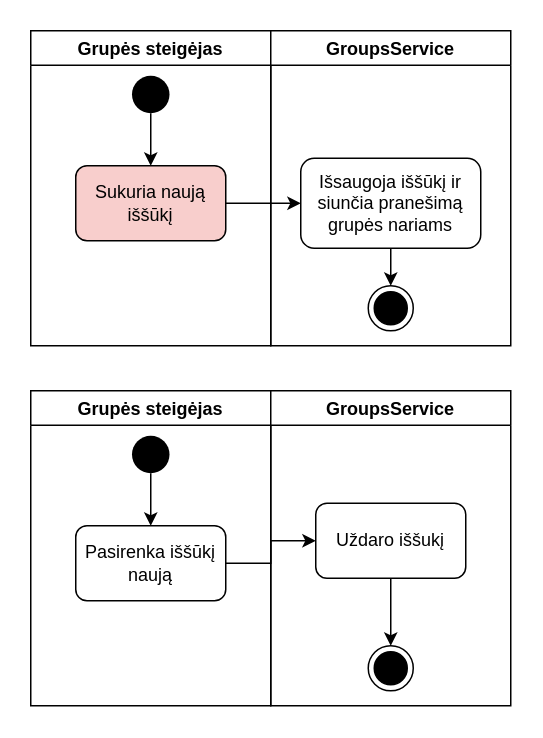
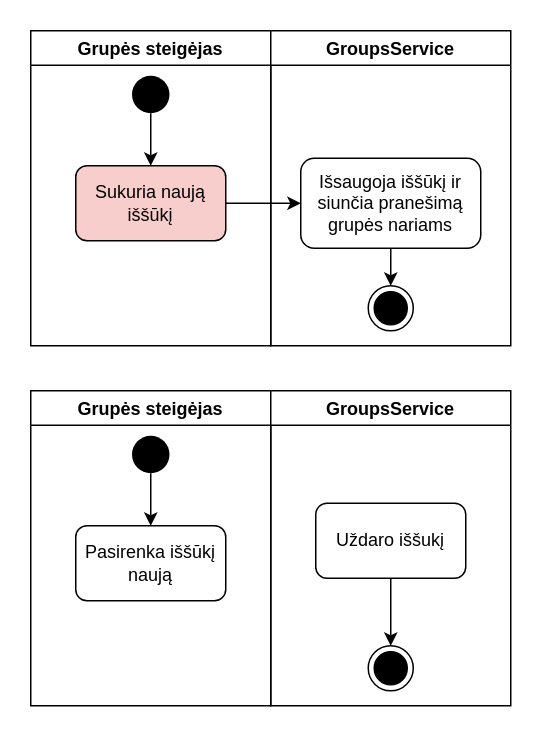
(246, 563) -> none
